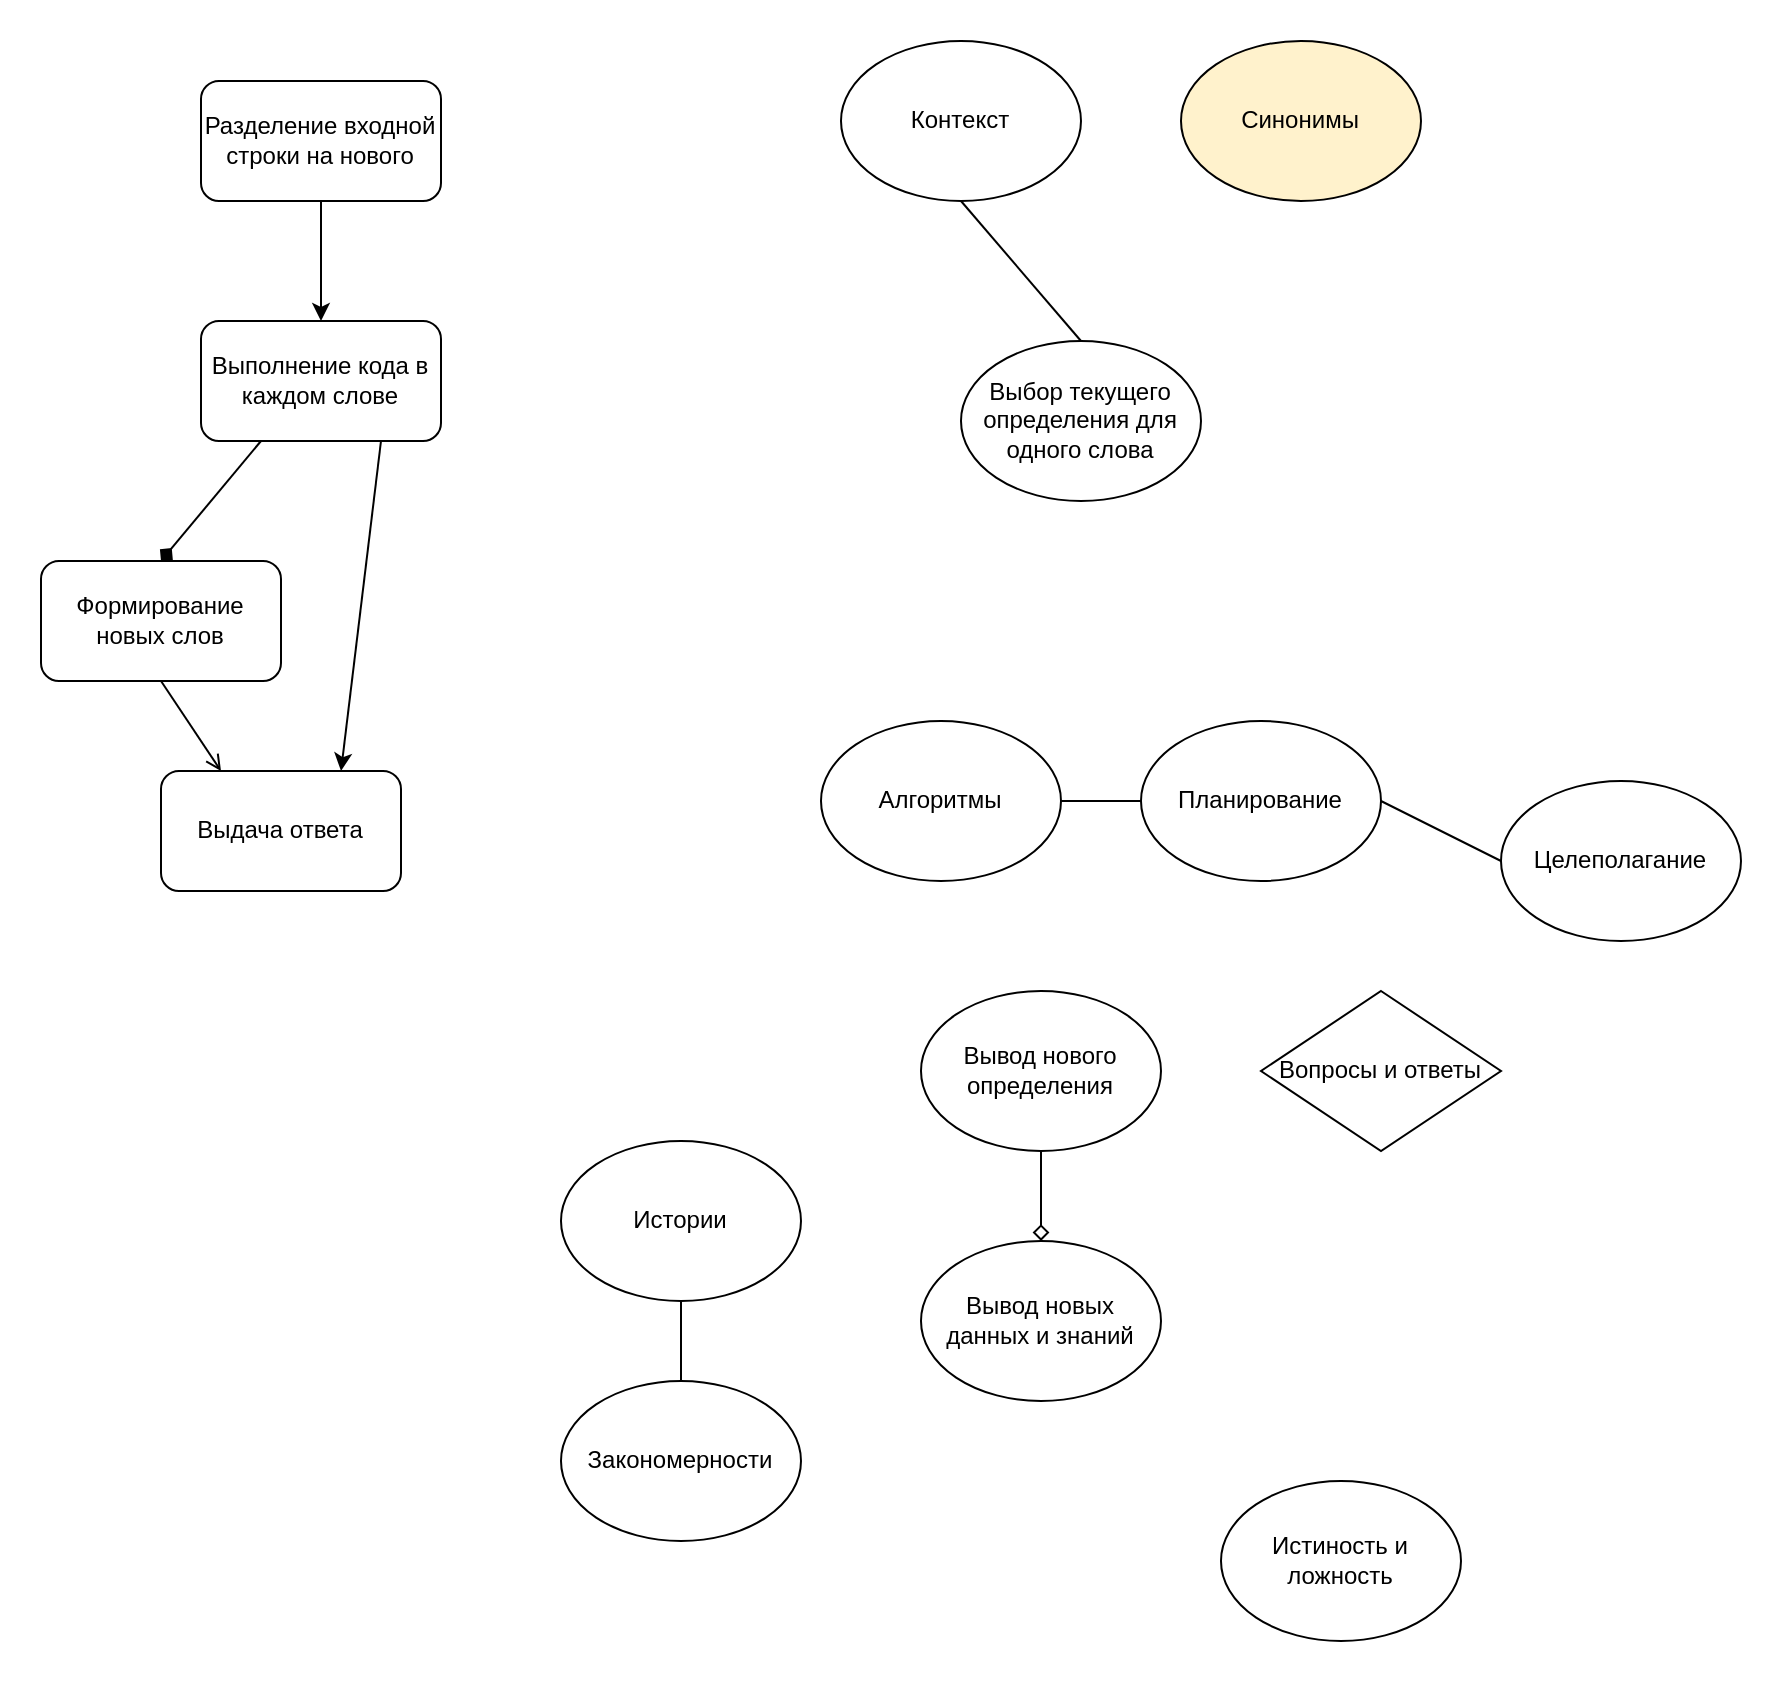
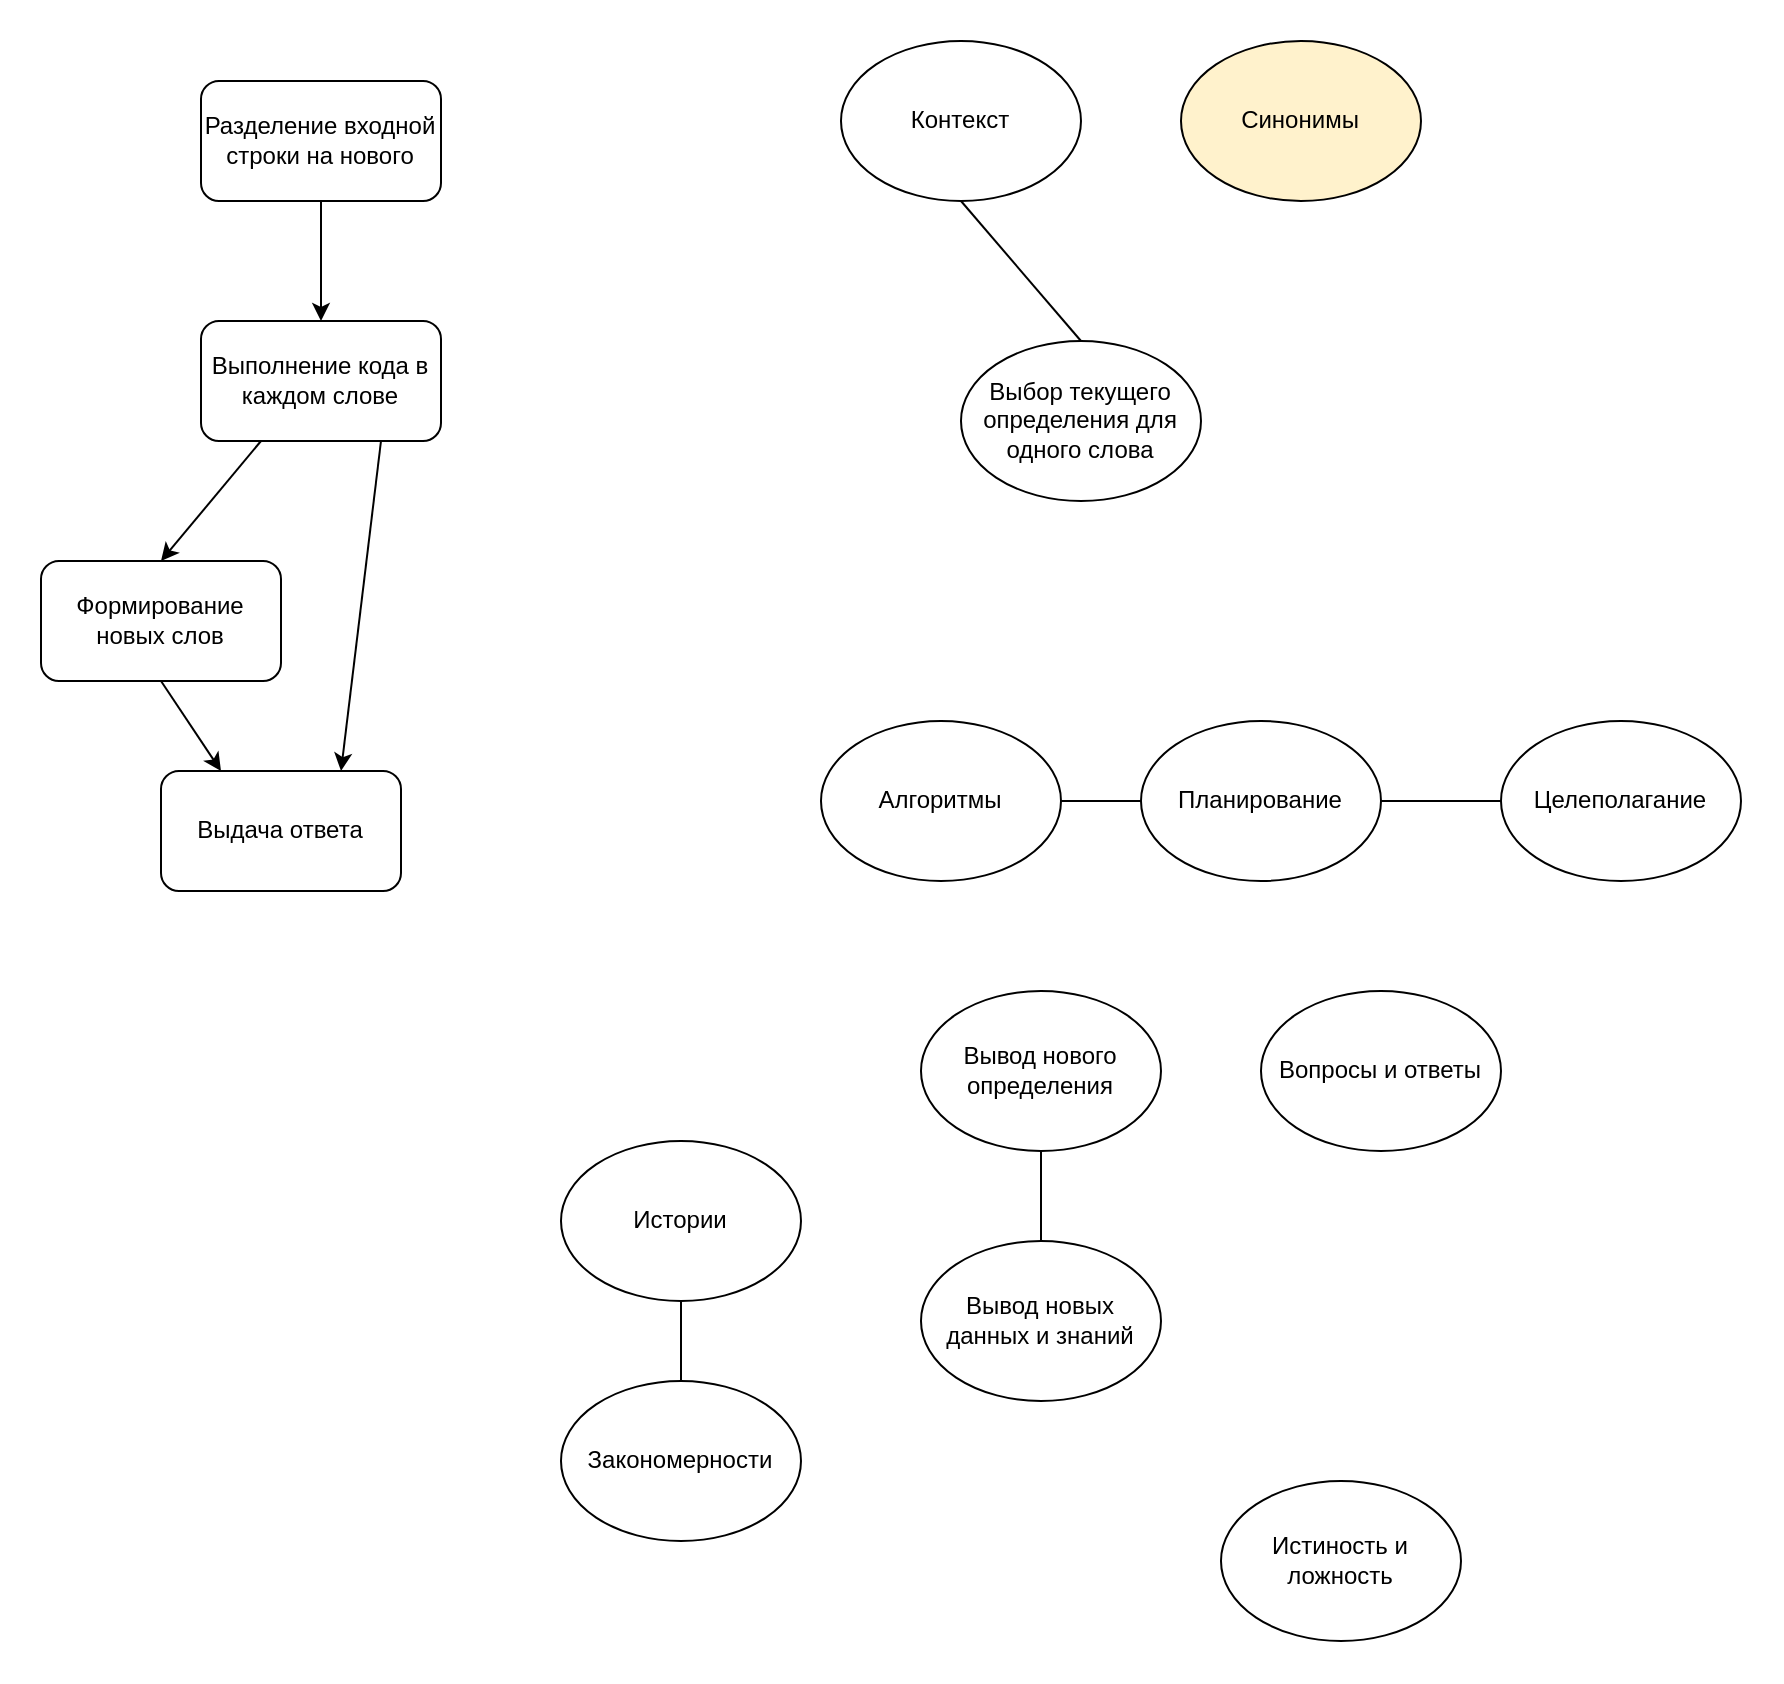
(172, 548) -> (170, 550)
(215, 761) -> (213, 759)
(1621, 861) -> (1621, 801)
(1381, 1071) -> (1381, 1071)
(1041, 1225) -> (1041, 1232)
